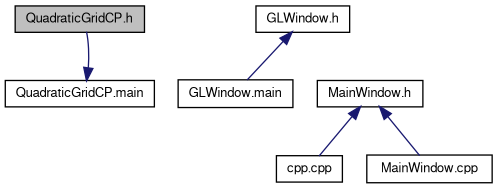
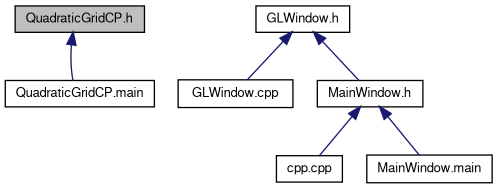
(89, 50) -> (71, 63)
none -> (341, 61)
(236, 94) -> (236, 94)
(429, 169) -> (429, 169)
